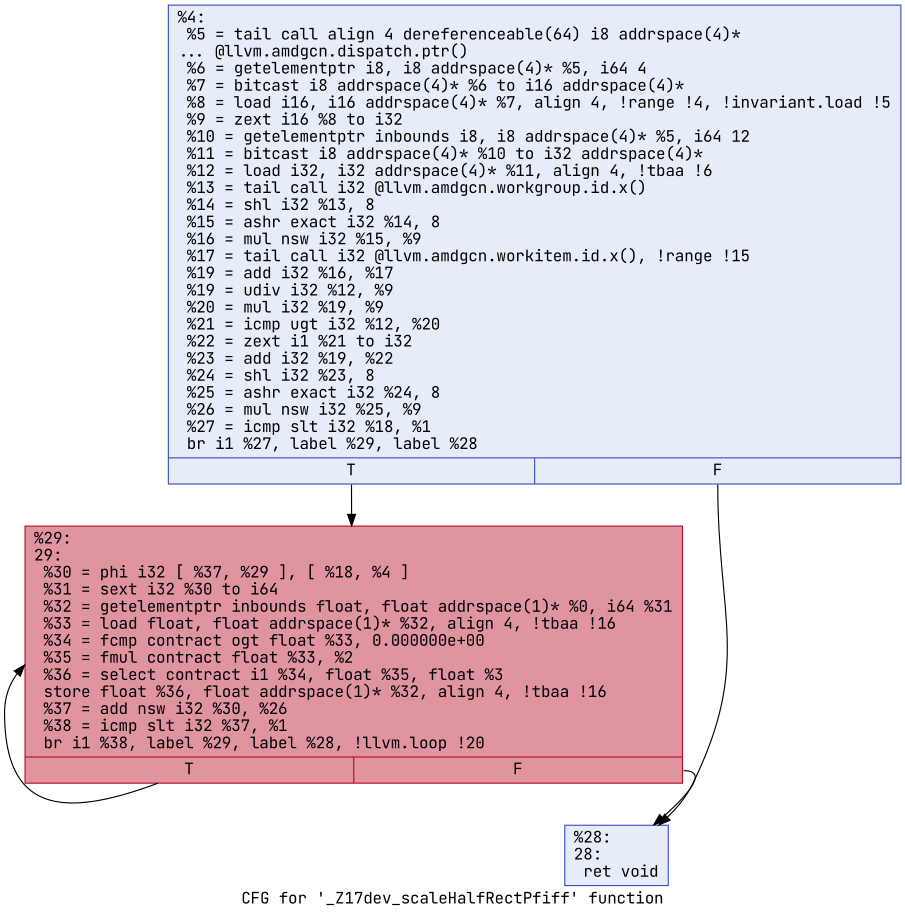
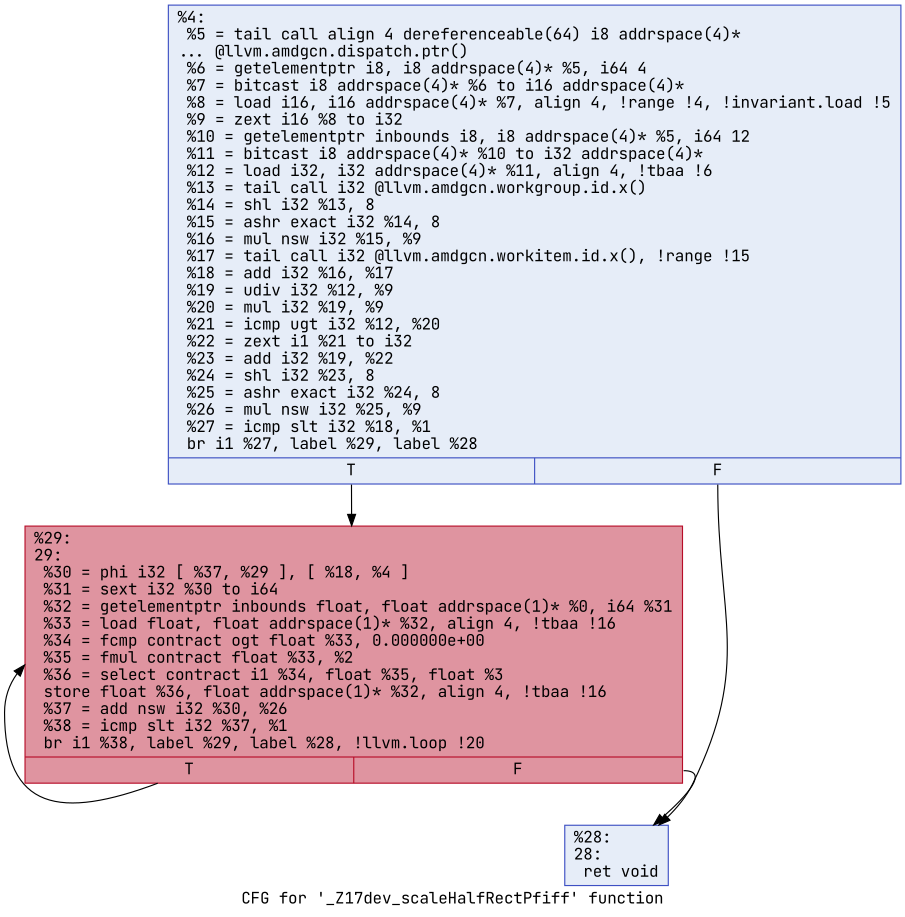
(286, 274) -> (286, 274)
